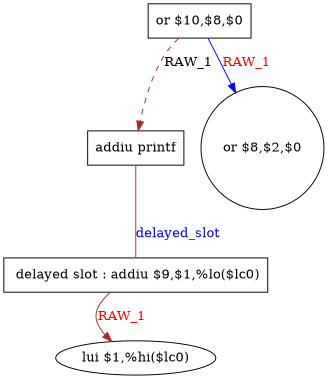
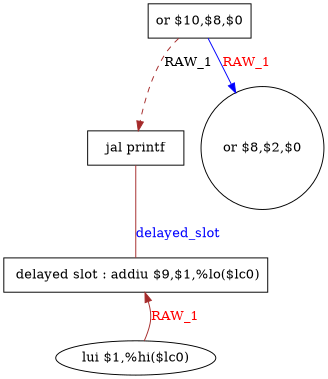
(136, 148) -> (136, 148)
(97, 312) -> (150, 322)
